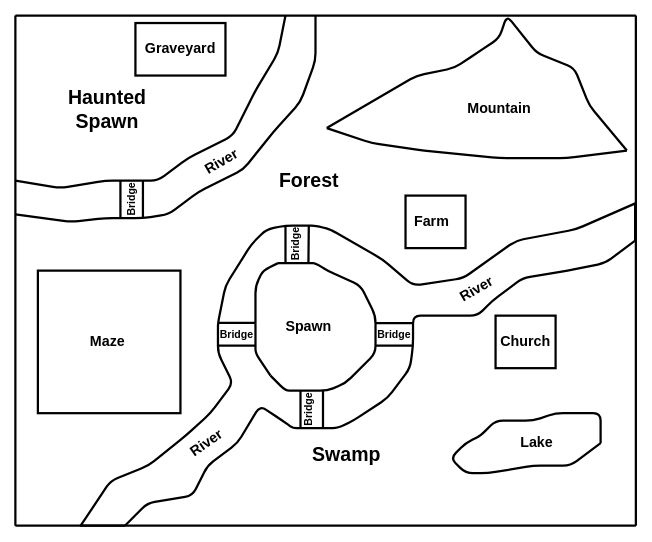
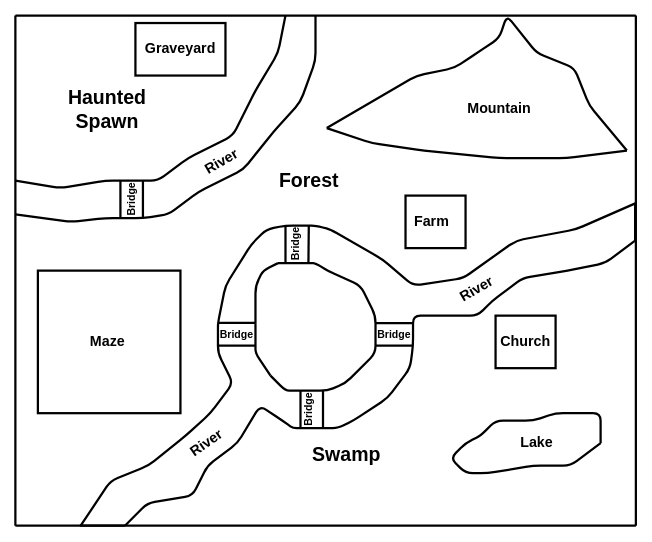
(309, 327) -> none
